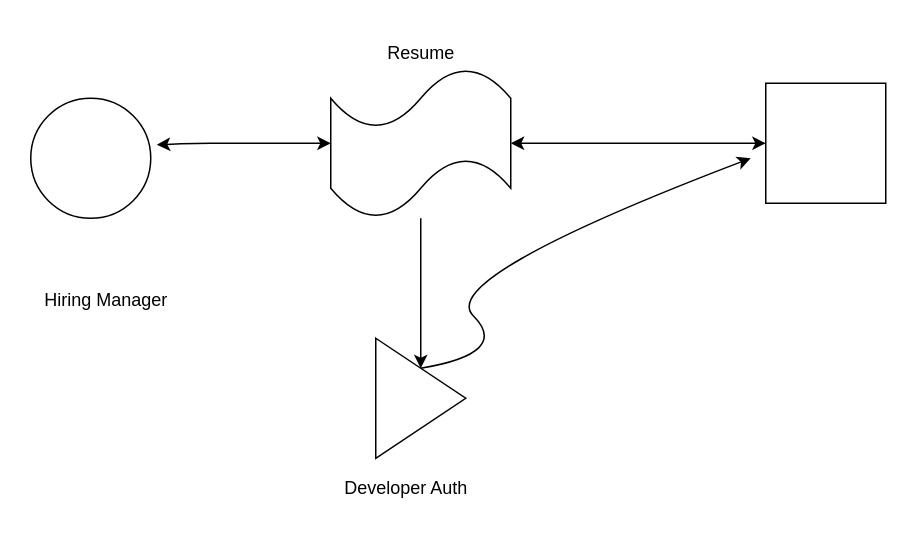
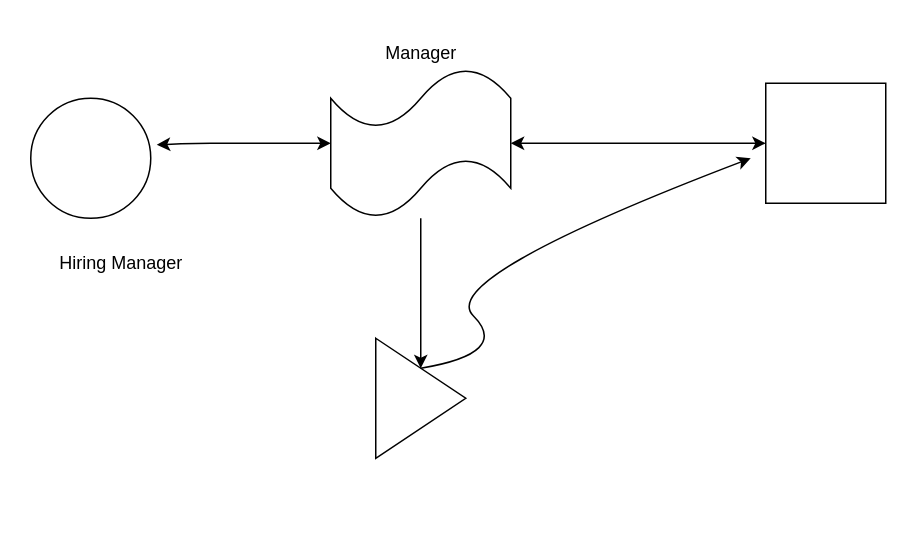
(422, 53) -> (422, 53)
(106, 301) -> (121, 263)
(406, 488) -> none
